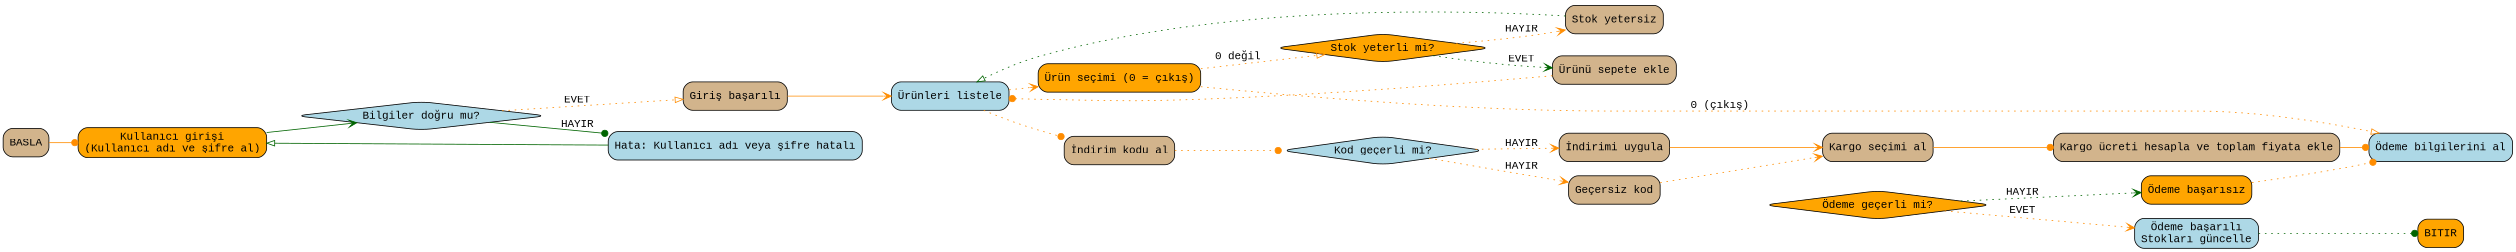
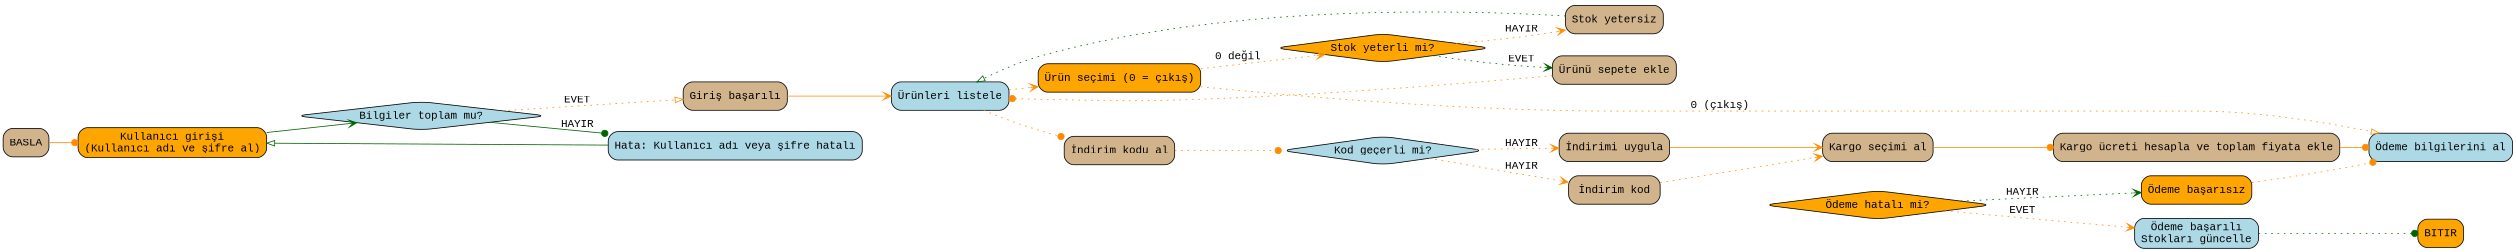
(1259, 62) -> (1259, 62)
(421, 116) -> (421, 116)
(1614, 190) -> (1614, 190)
(1878, 205) -> (1878, 205)
